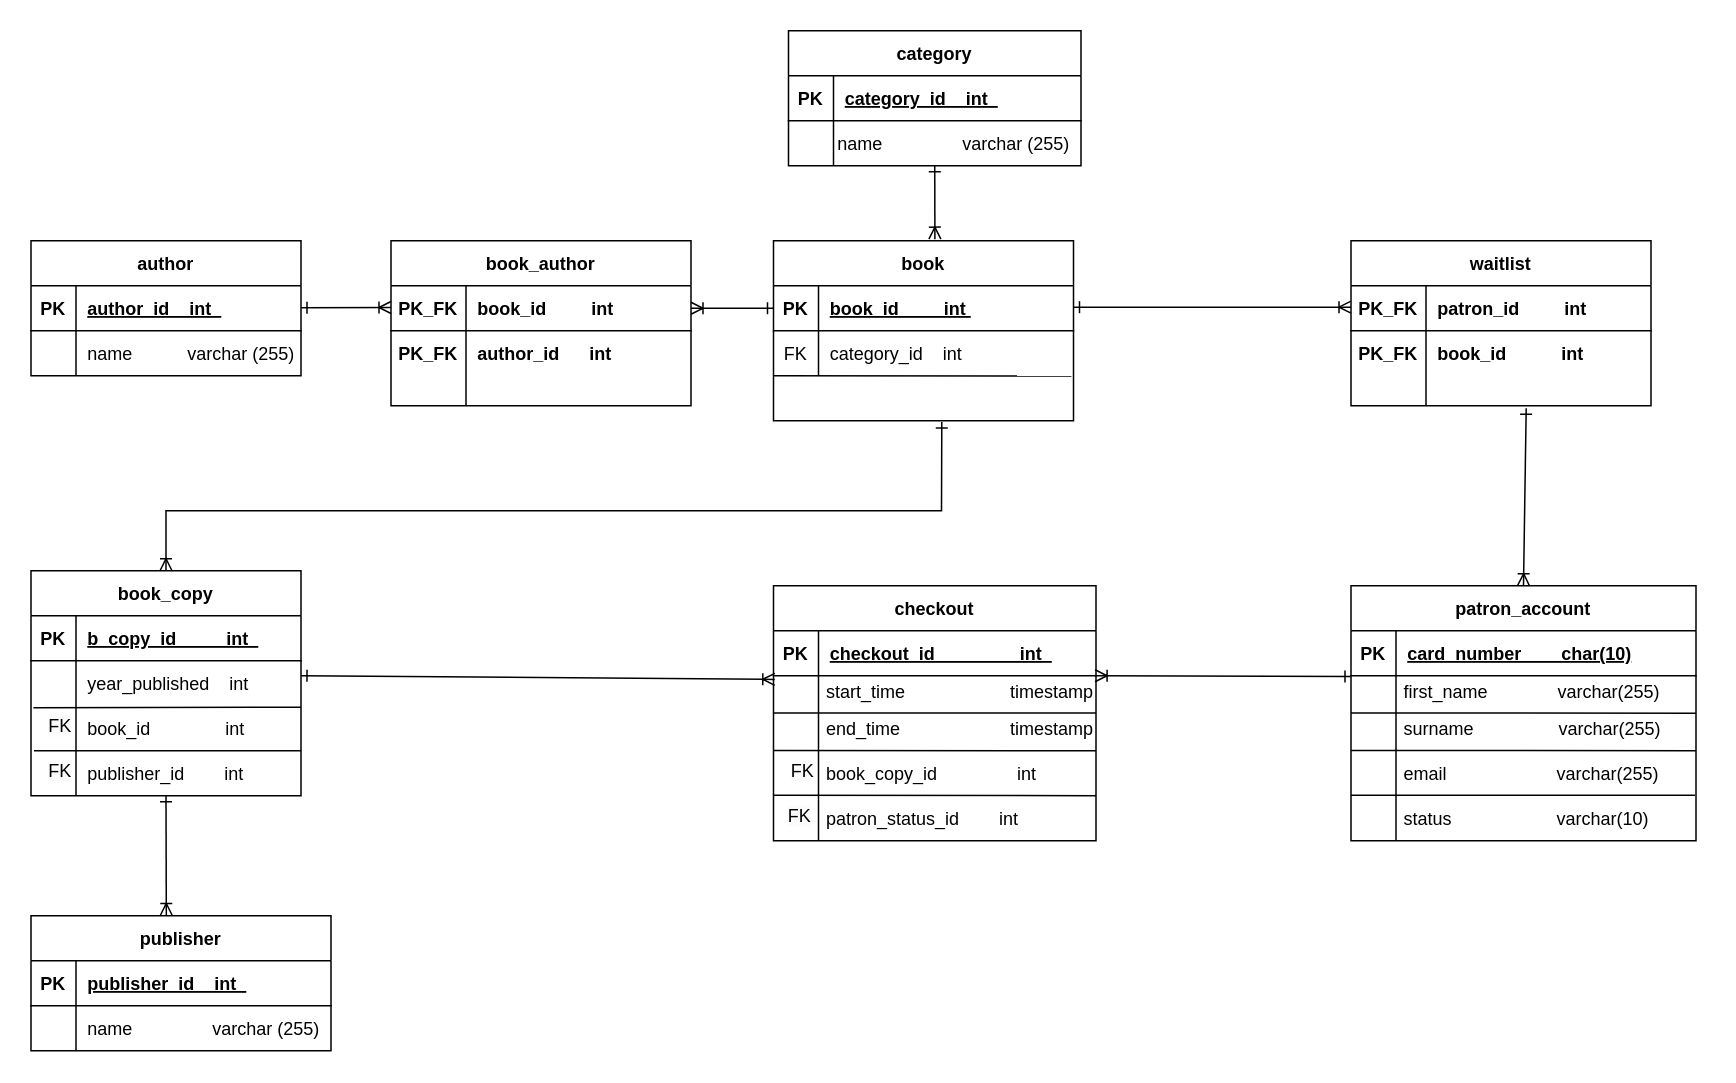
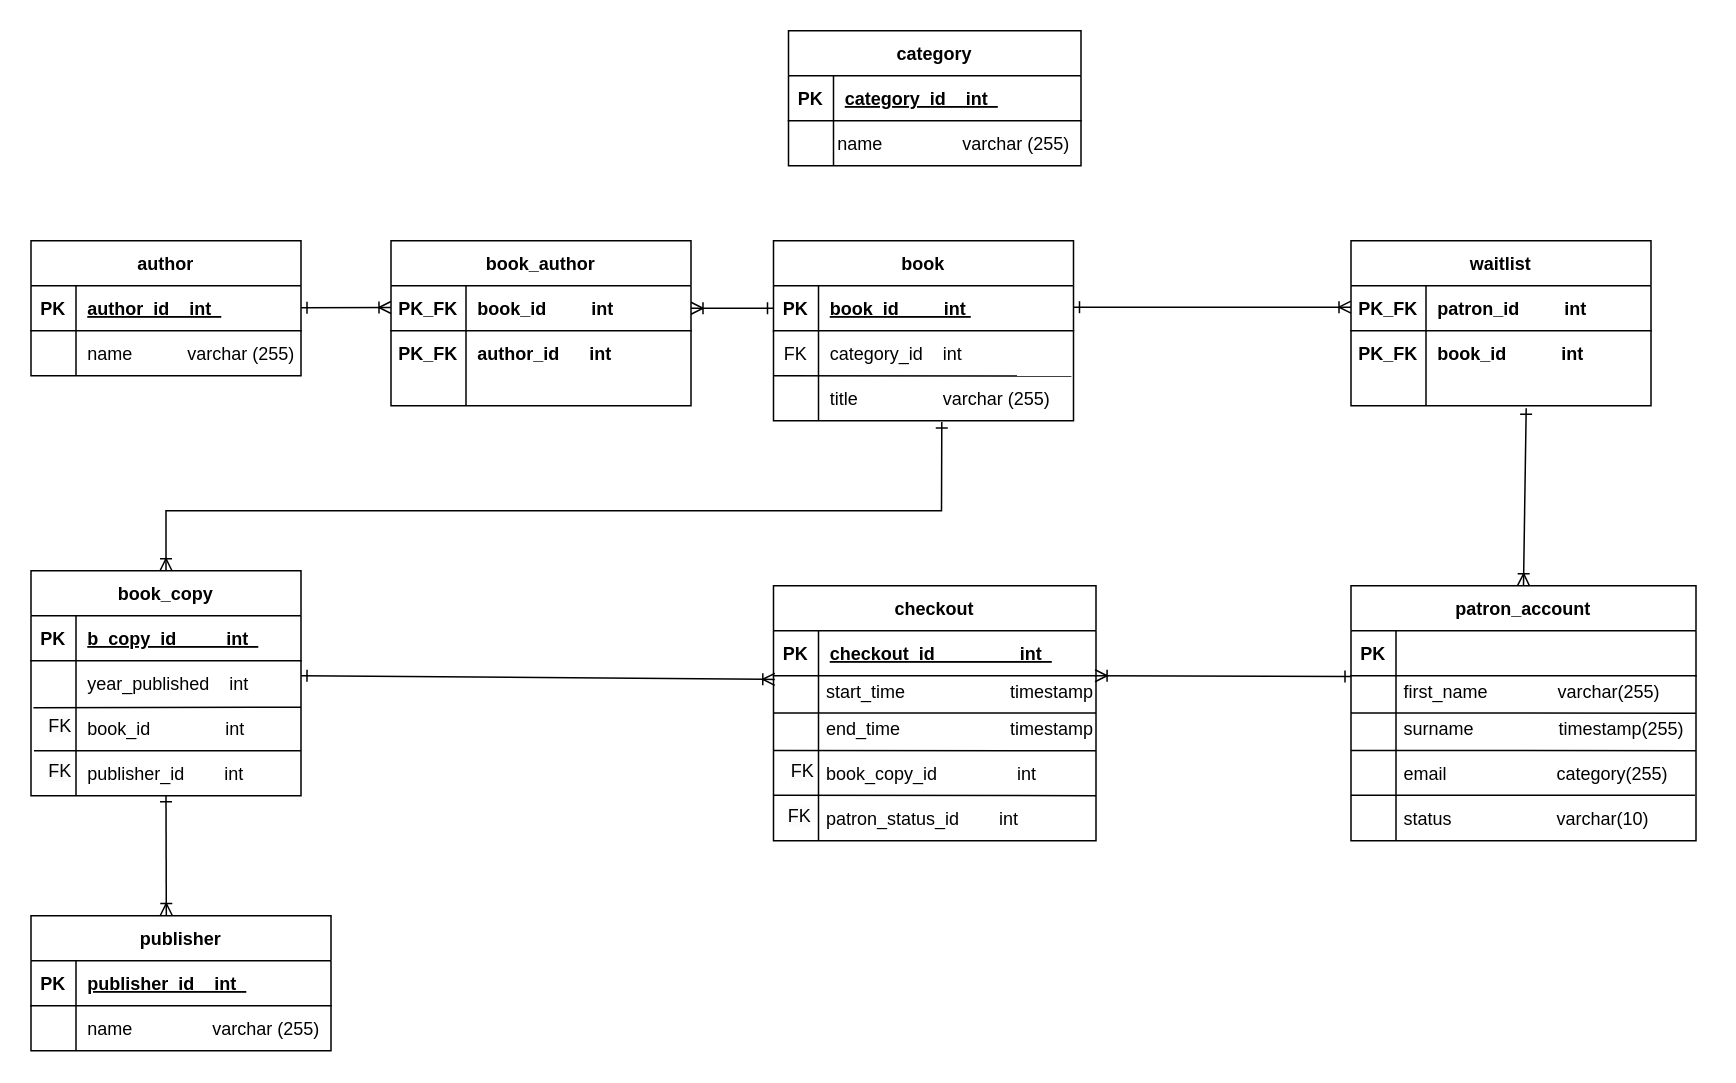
(935, 204) -> none
none -> (946, 398)
(1546, 653) -> none
(1566, 729) -> (1574, 729)
(1569, 774) -> (1574, 774)
